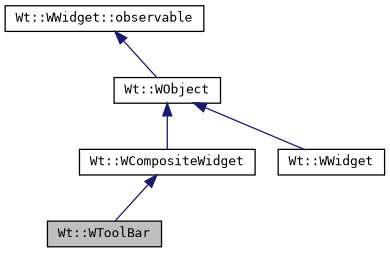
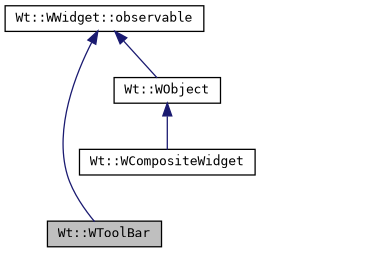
(331, 162) -> none
(131, 203) -> (64, 134)
